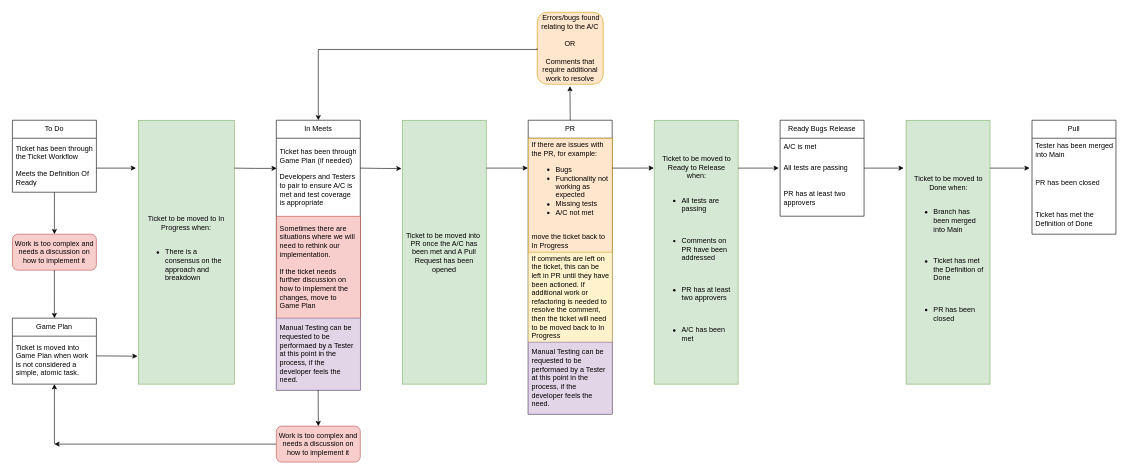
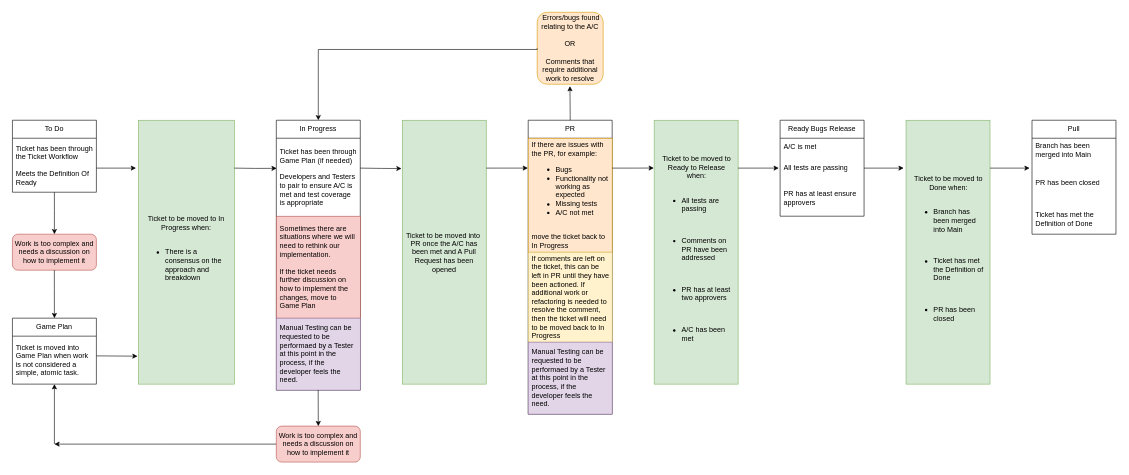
(318, 129) -> (318, 129)
(1075, 150) -> (1075, 150)
(823, 198) -> (823, 198)
